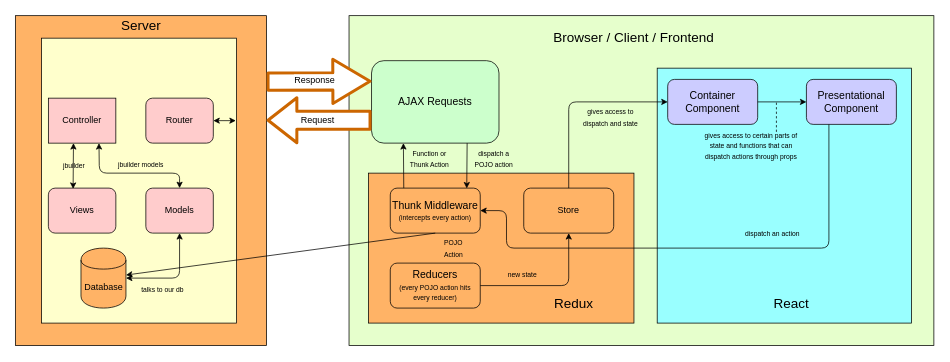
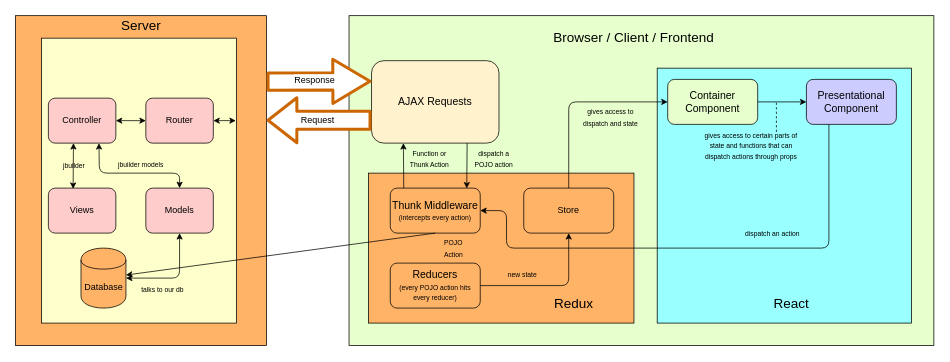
(435, 102) -> (435, 102)
(713, 102) -> (713, 102)
(82, 120) -> (82, 120)
none -> (131, 120)
